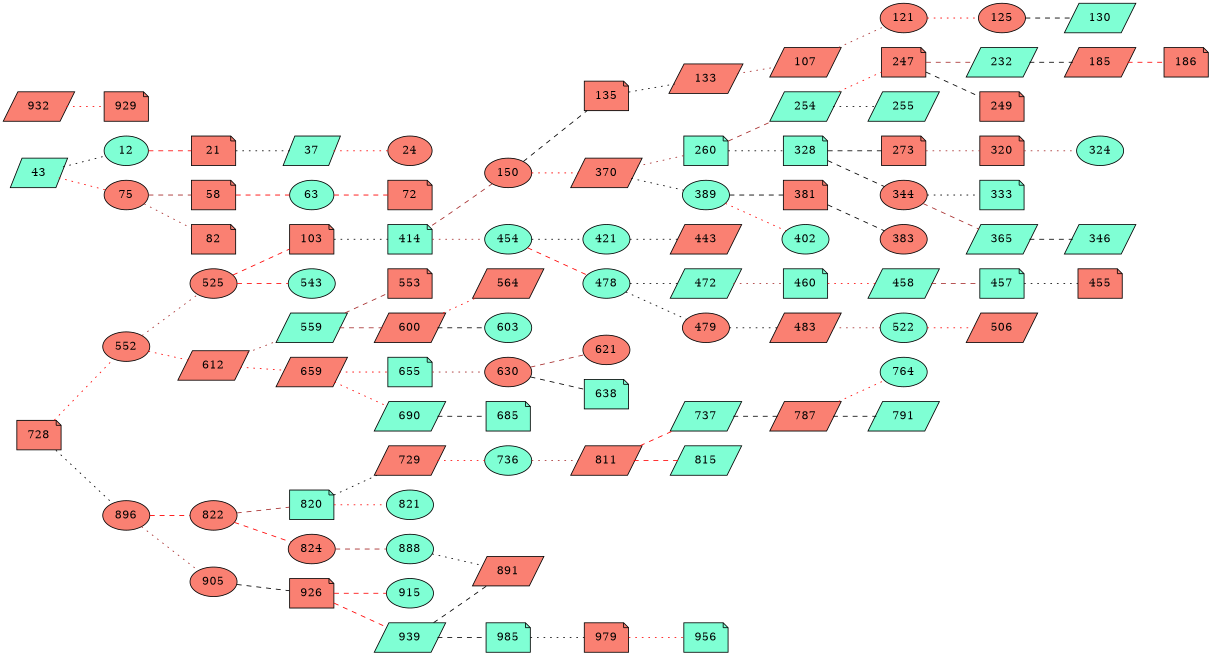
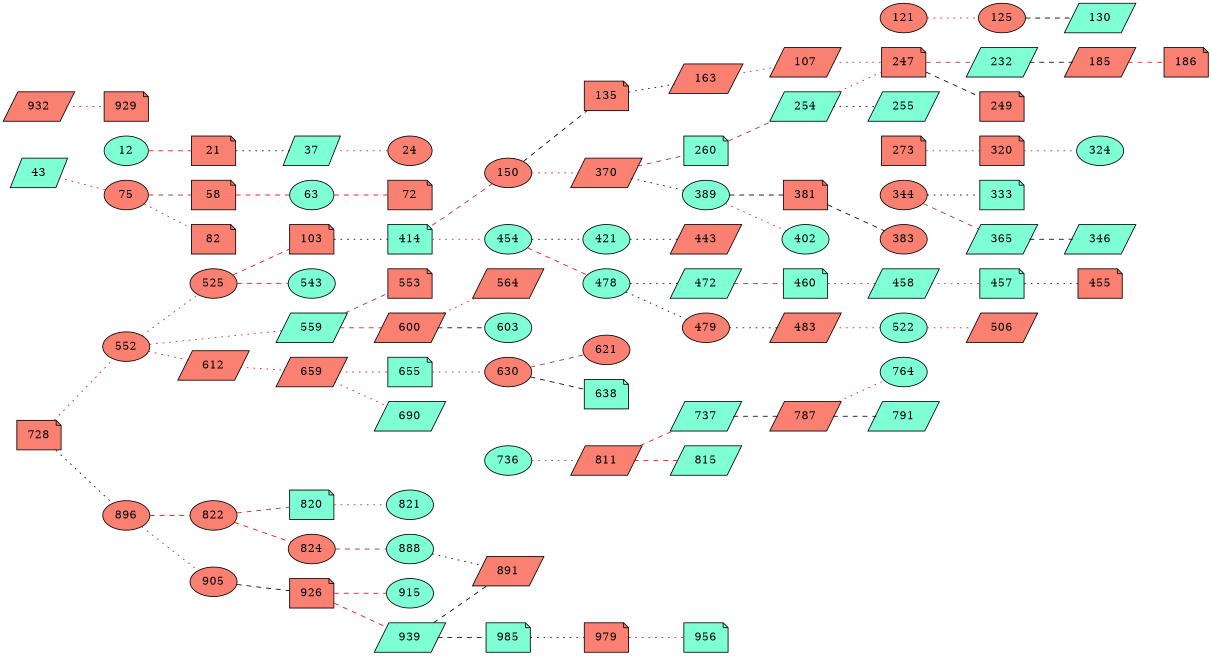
(861, 37) -> (857, 62)
(706, 79) -> (706, 79)
(805, 151) -> none
(84, 161) -> none
(660, 161) -> (660, 161)
(758, 284) -> (758, 284)
(955, 284) -> (955, 284)
(263, 347) -> (216, 337)
(508, 416) -> none
(410, 461) -> none
